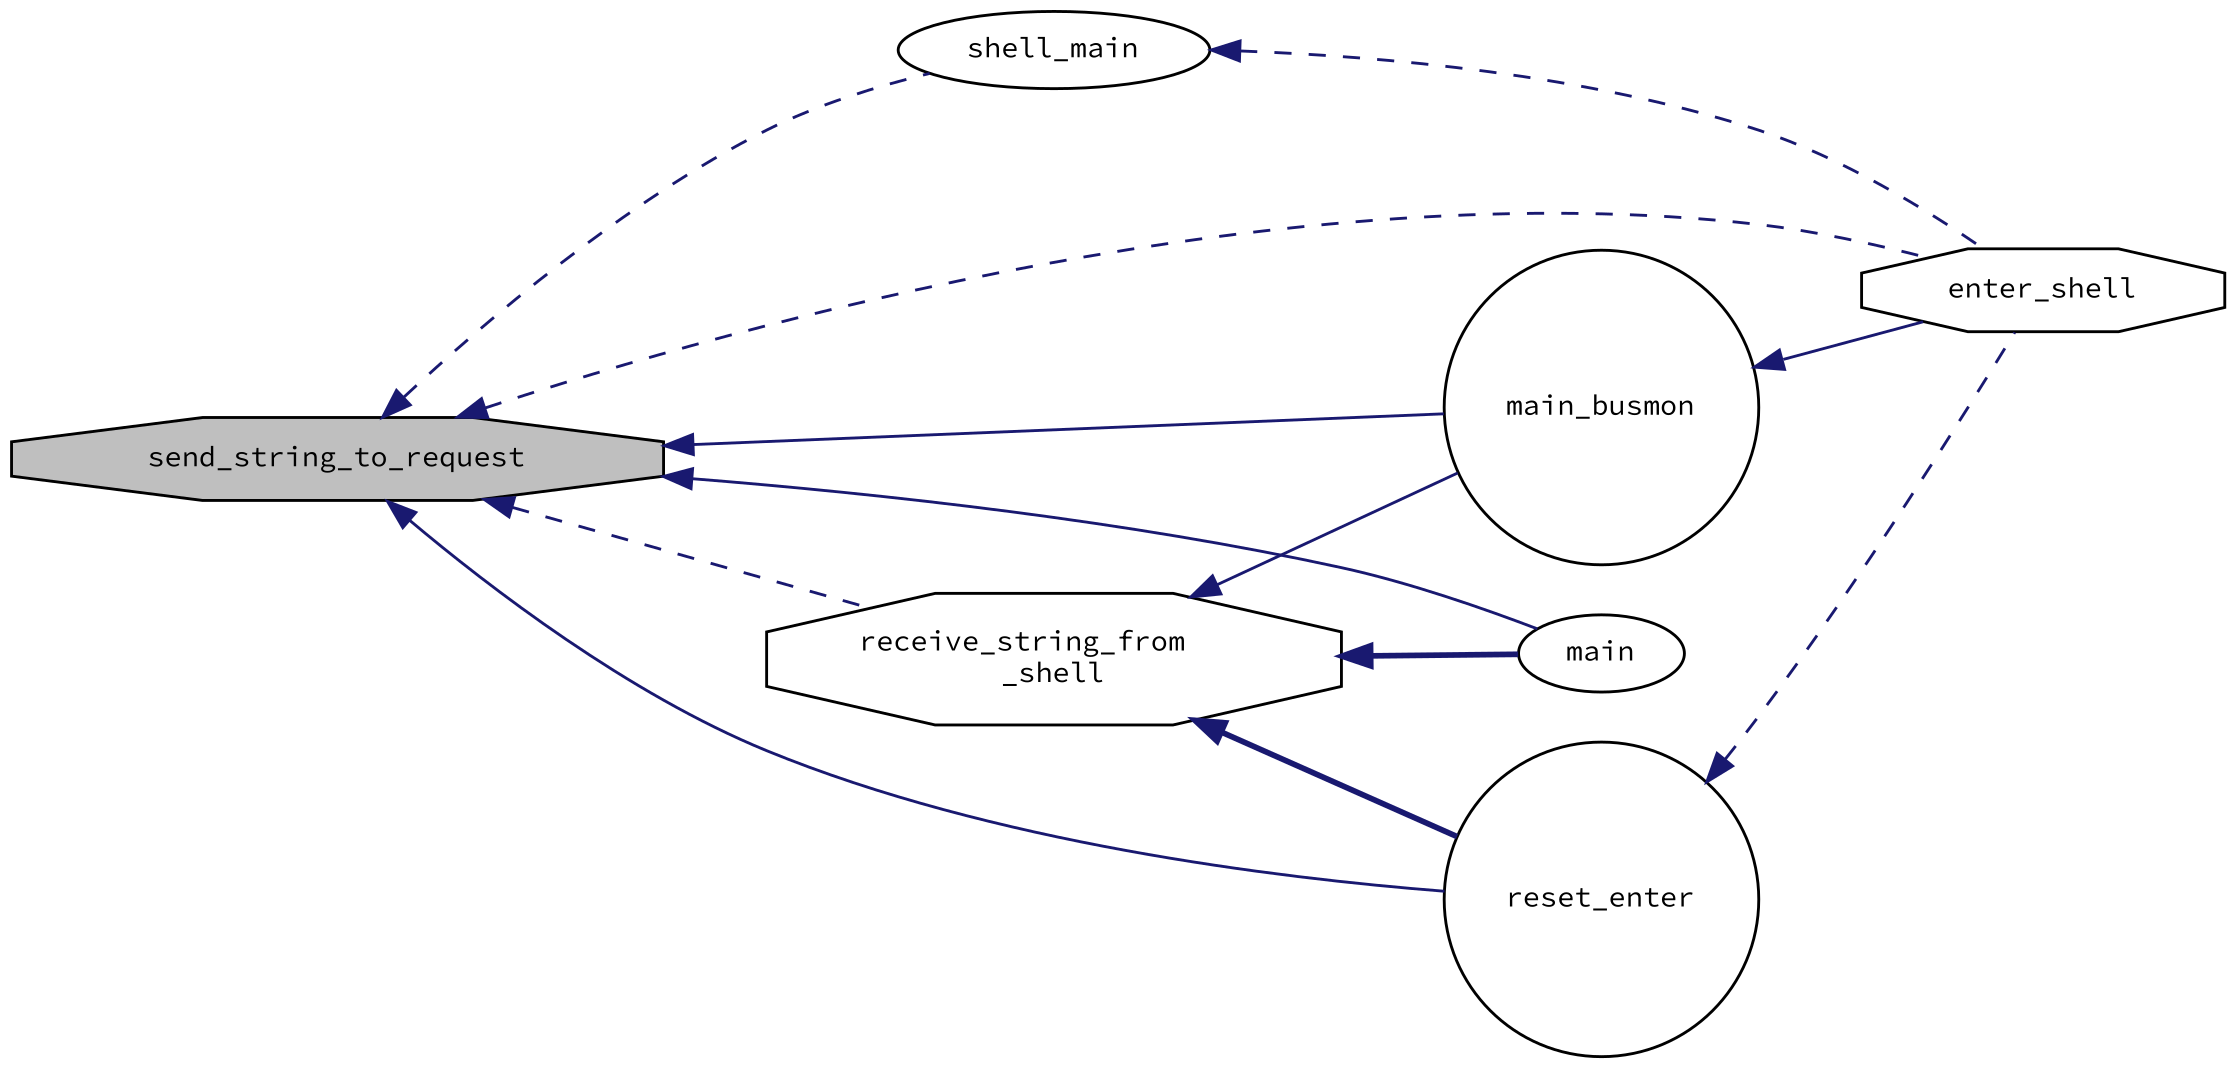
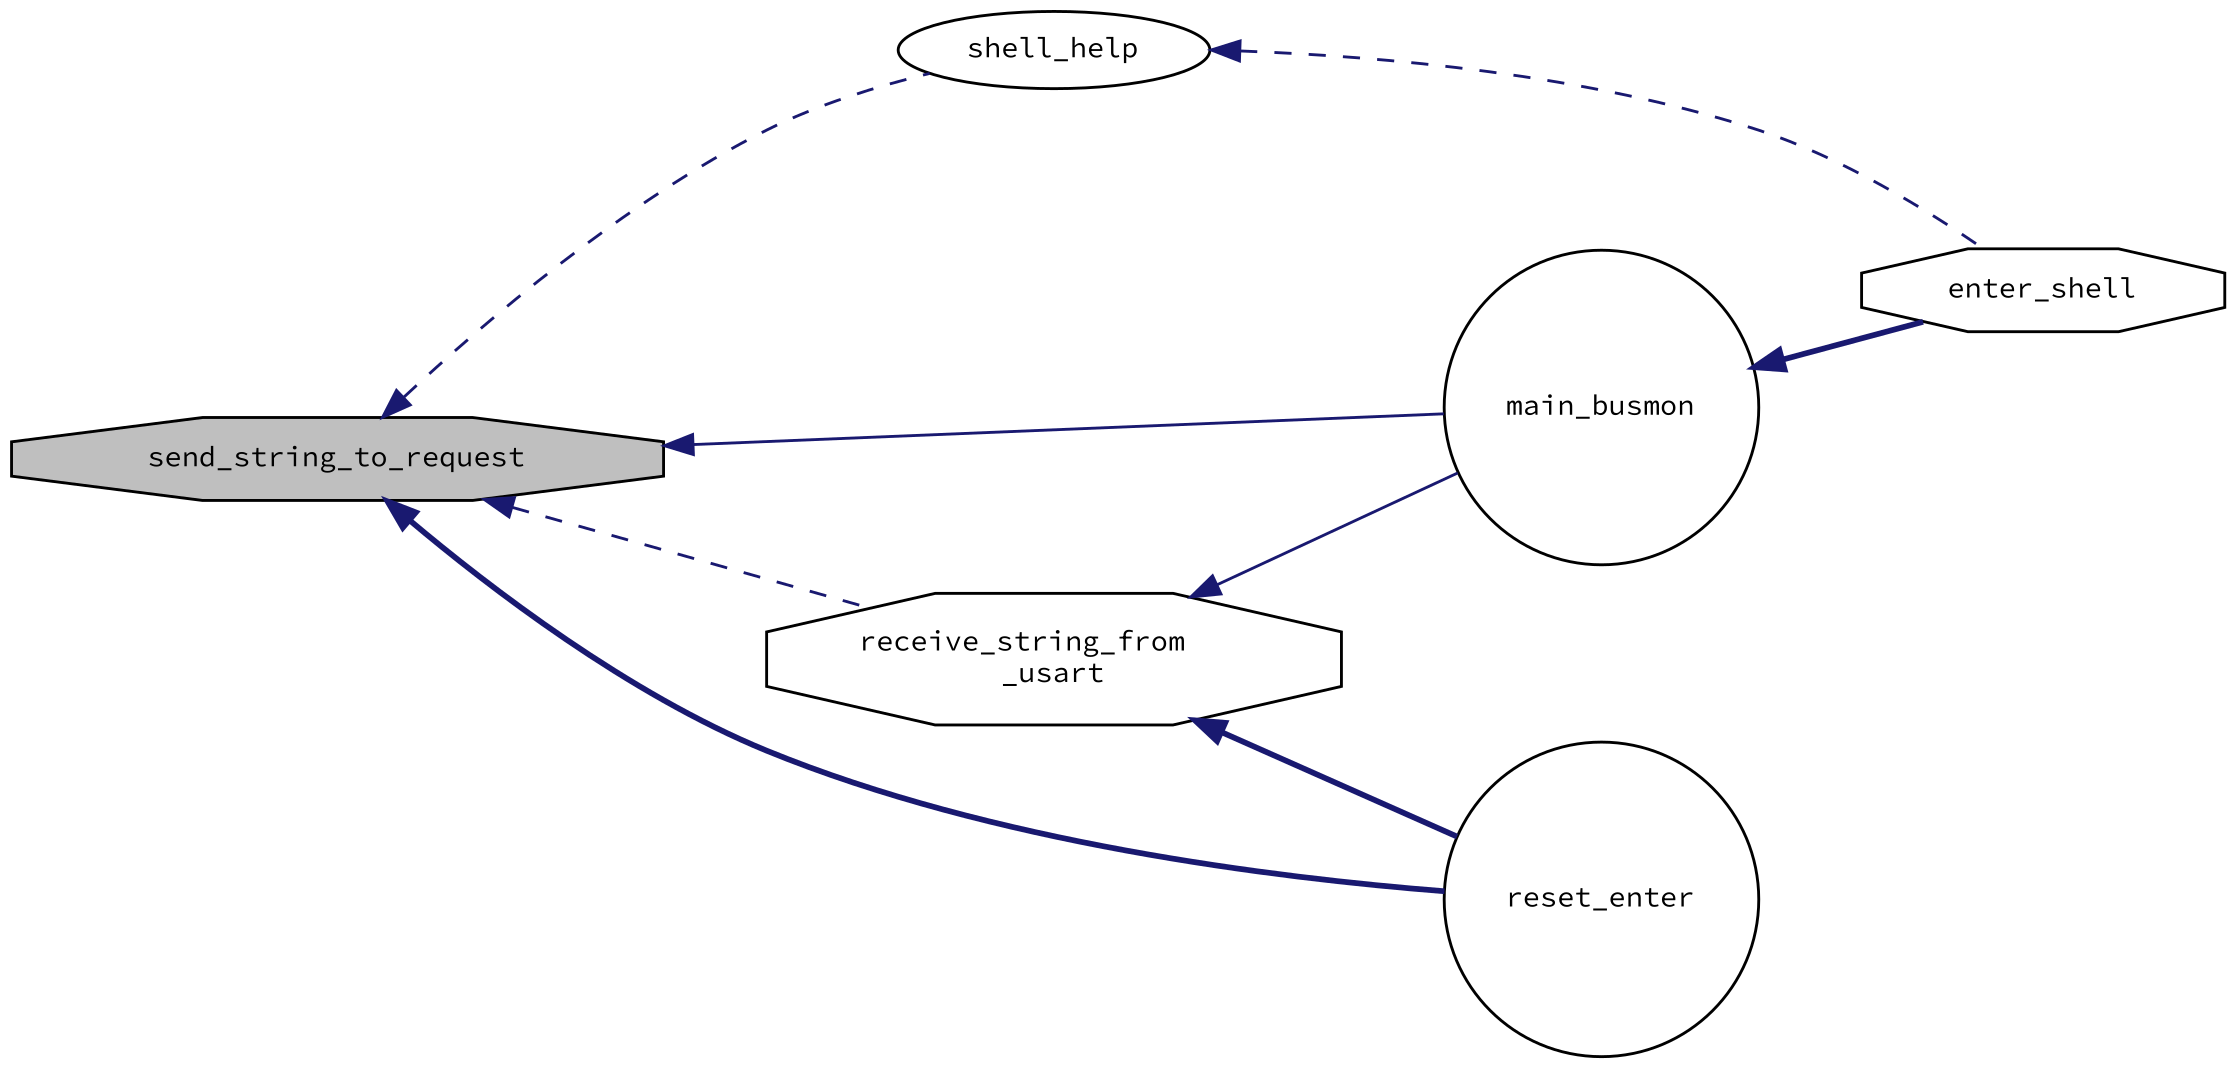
(1054, 50) -> (1054, 50)
(1198, 240) -> none
(1853, 341) -> (1853, 341)
(1876, 550) -> none
(1601, 653) -> none
(1054, 659) -> (1054, 659)
(893, 795) -> (893, 795)
